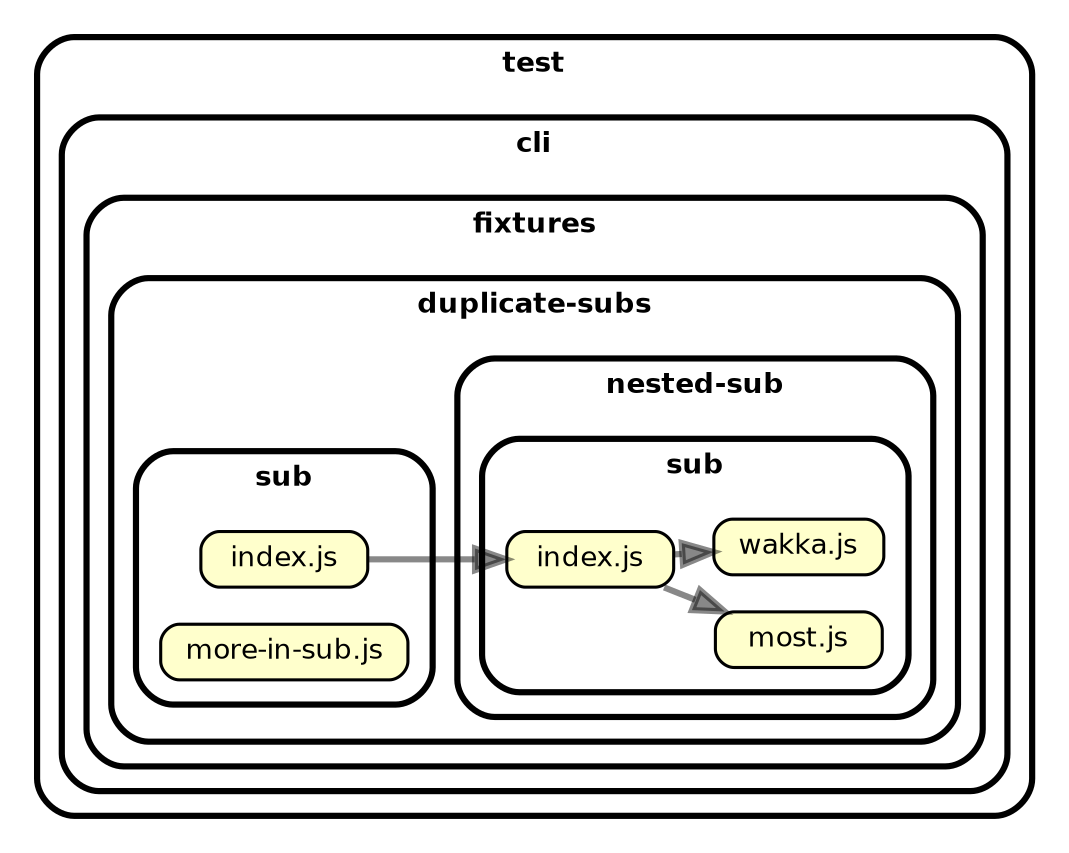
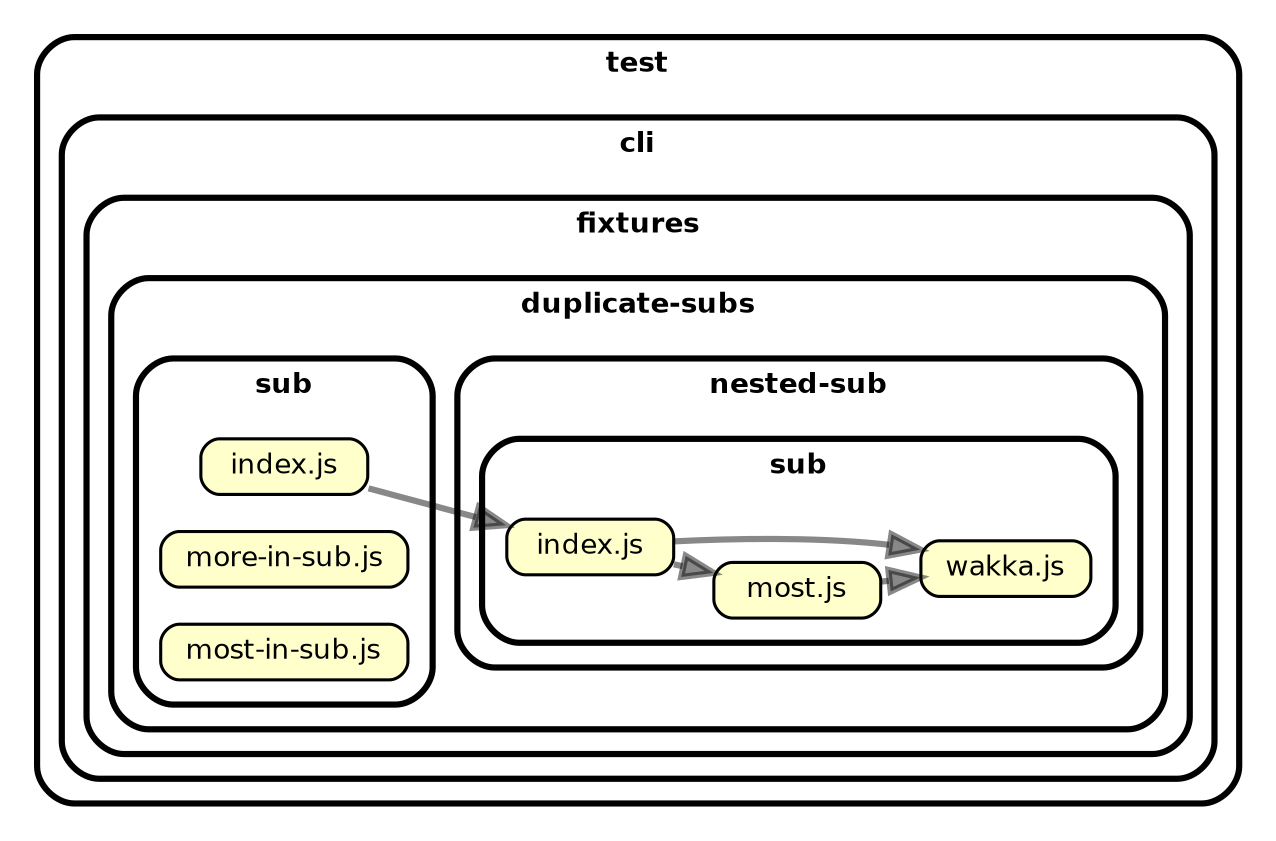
none -> (885, 581)
none -> (284, 652)
